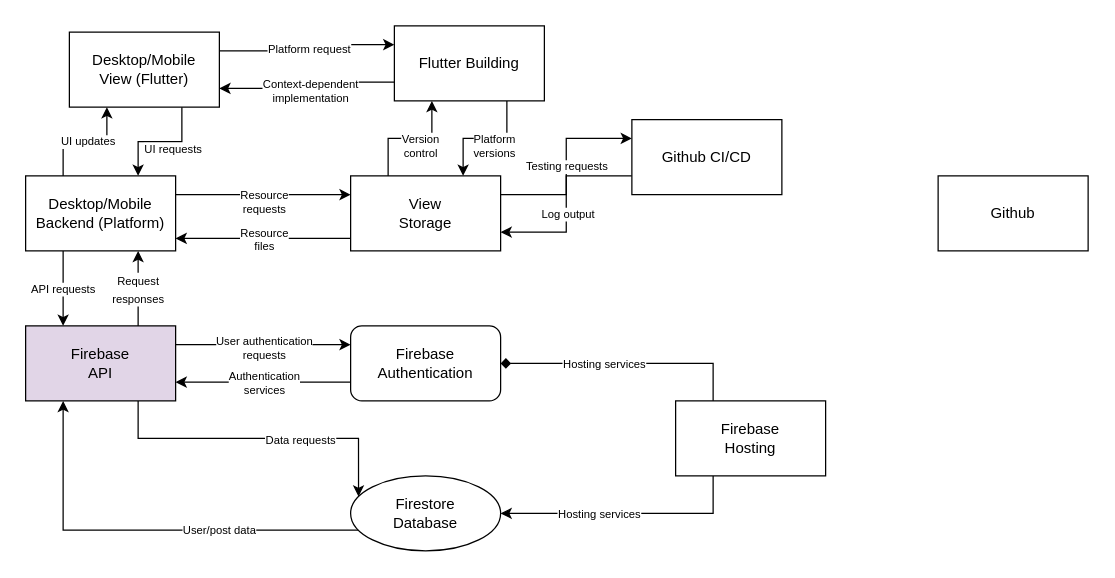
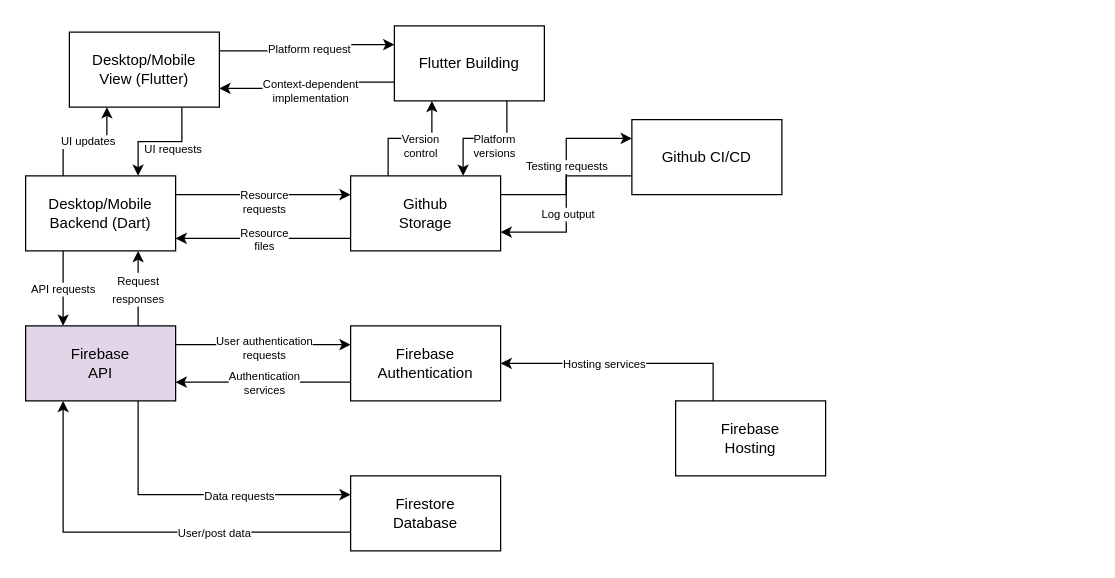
(101, 213) -> (101, 213)
(426, 213) -> (426, 213)
(1013, 213) -> none
(426, 363) -> (426, 363)
(511, 363) -> (510, 363)
(426, 513) -> (426, 513)
(630, 513) -> none
